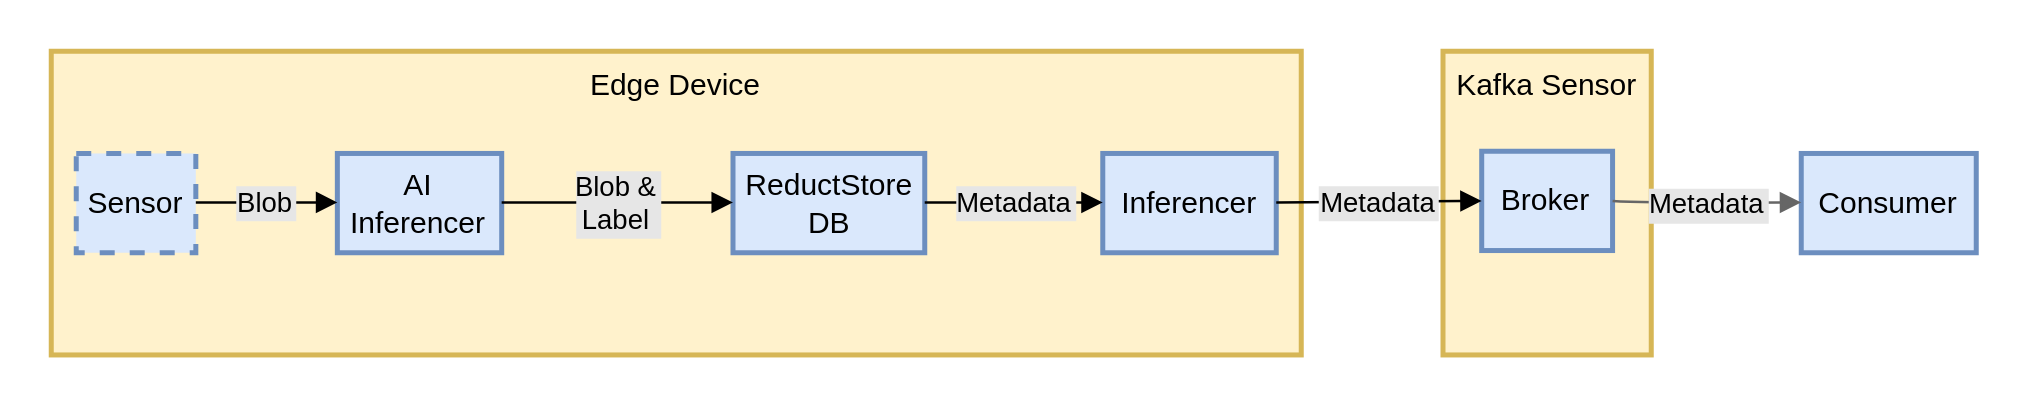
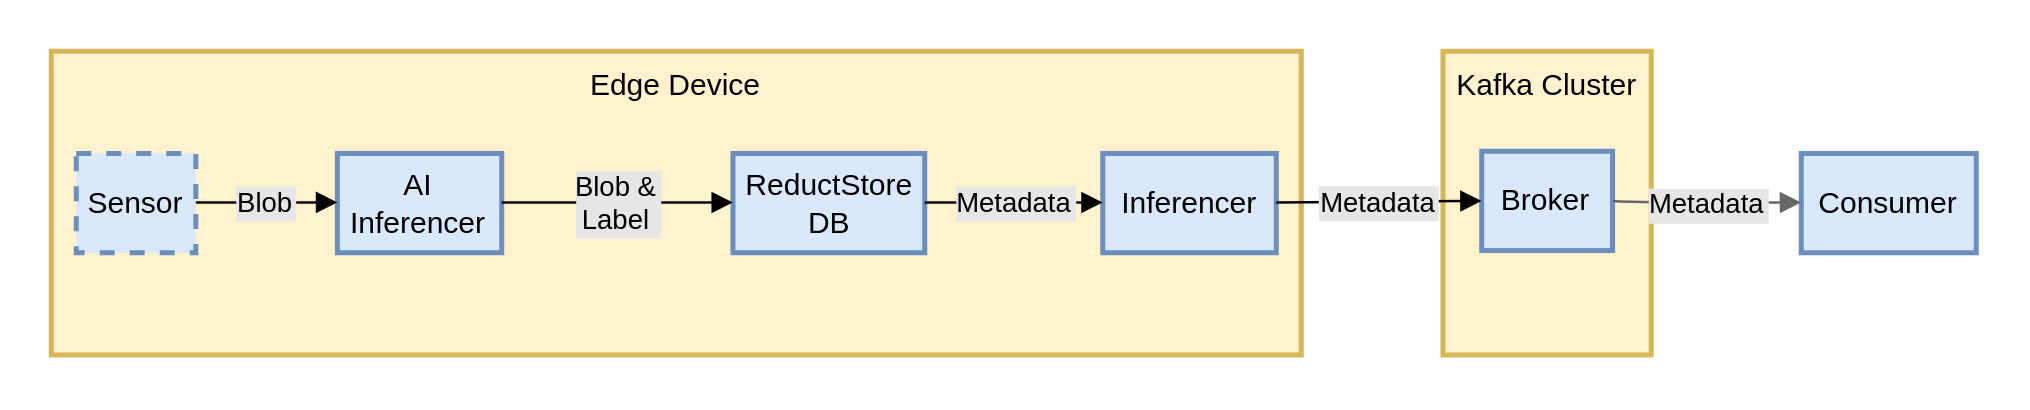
(1548, 87) -> (1548, 105)
